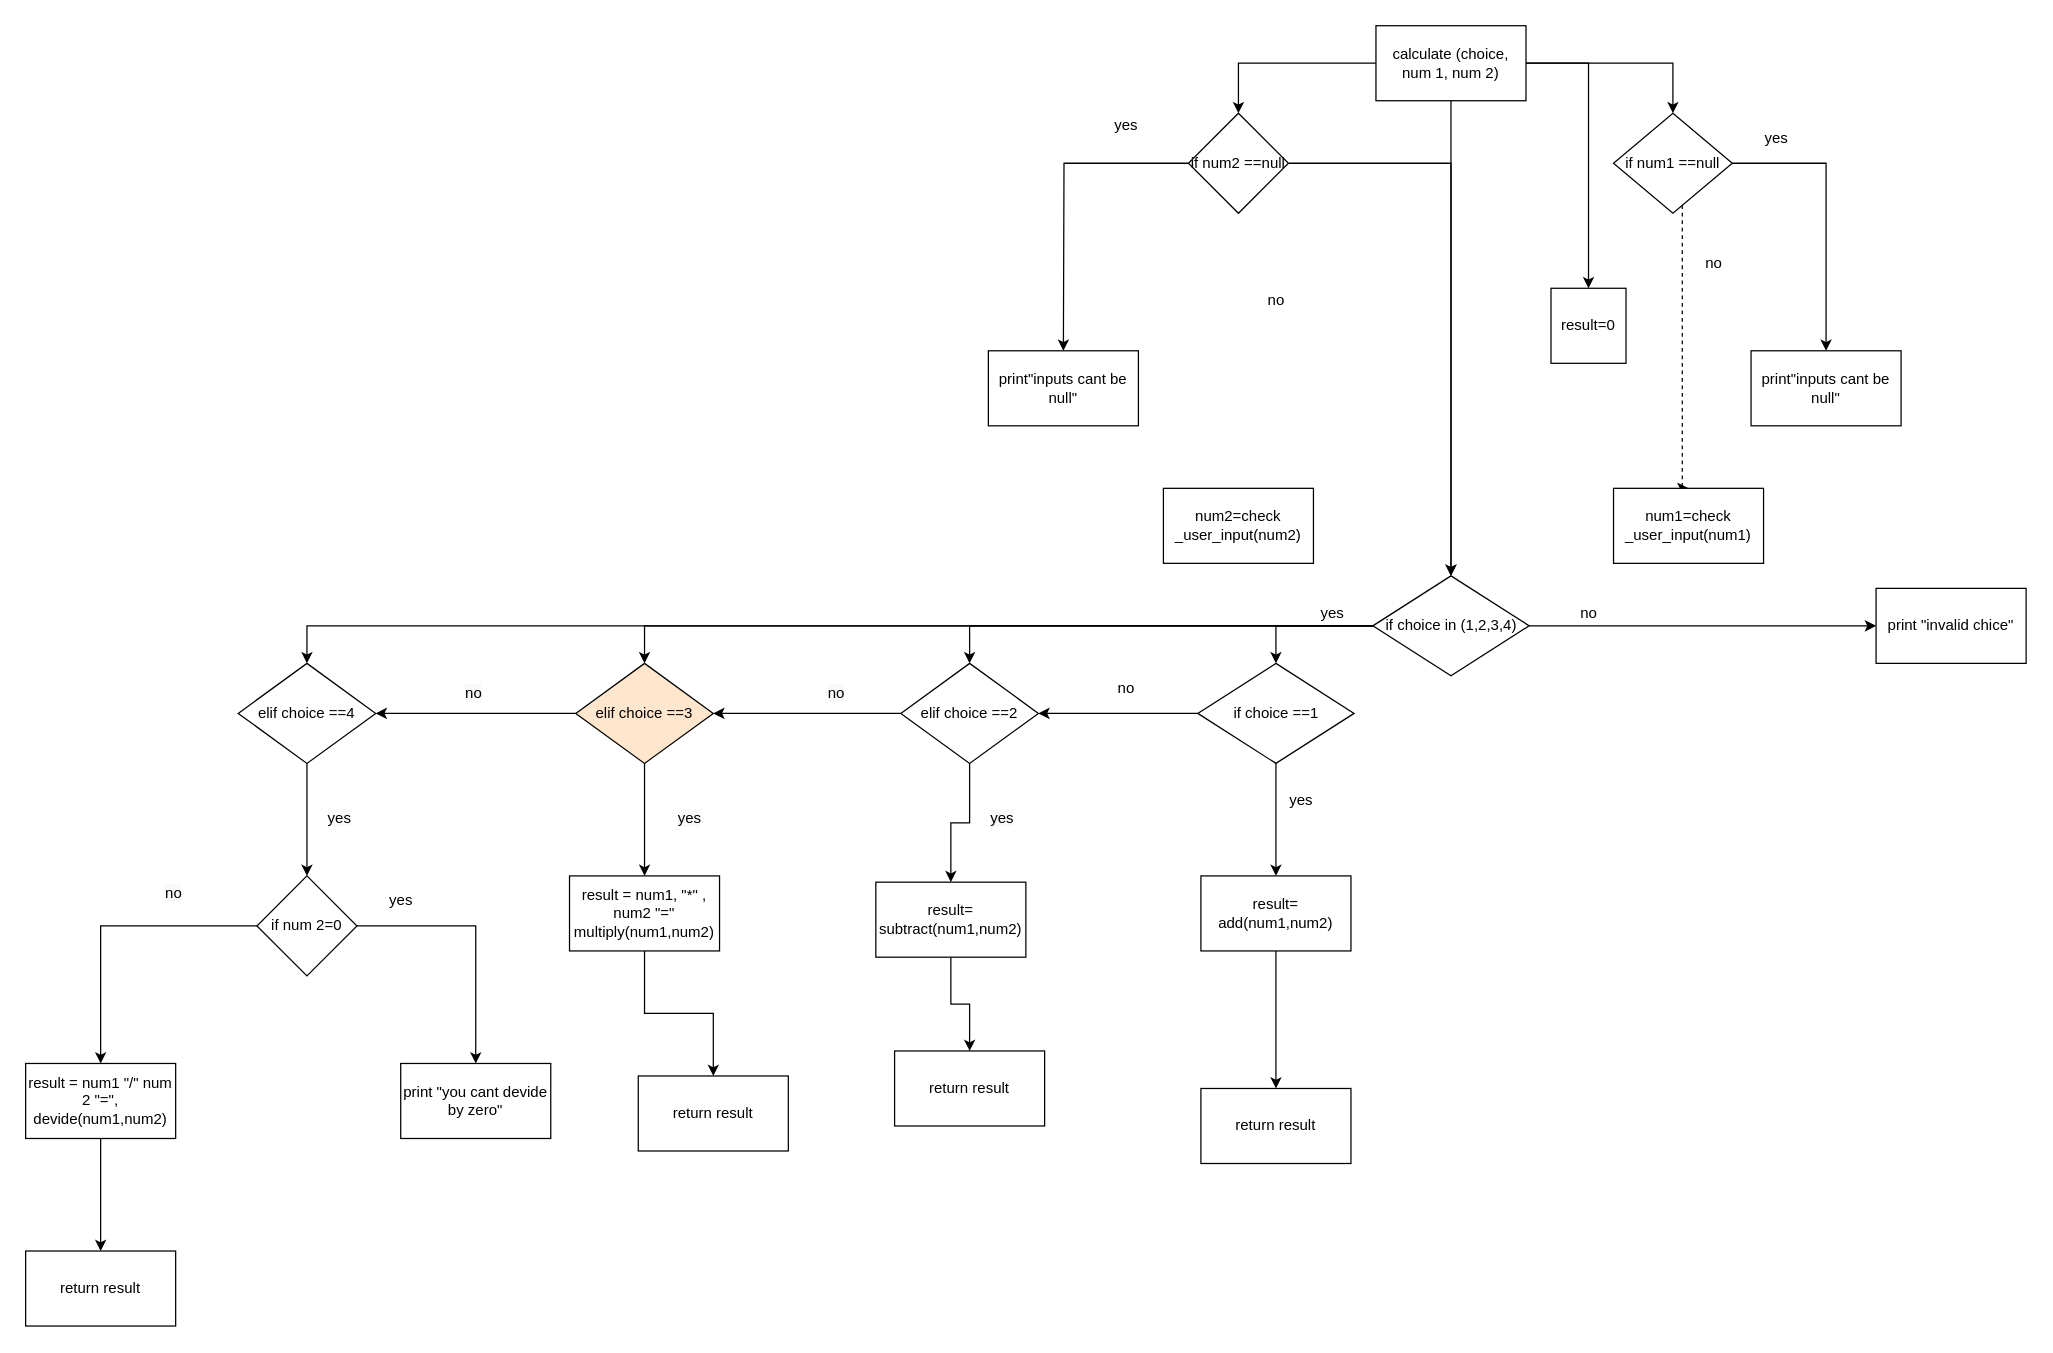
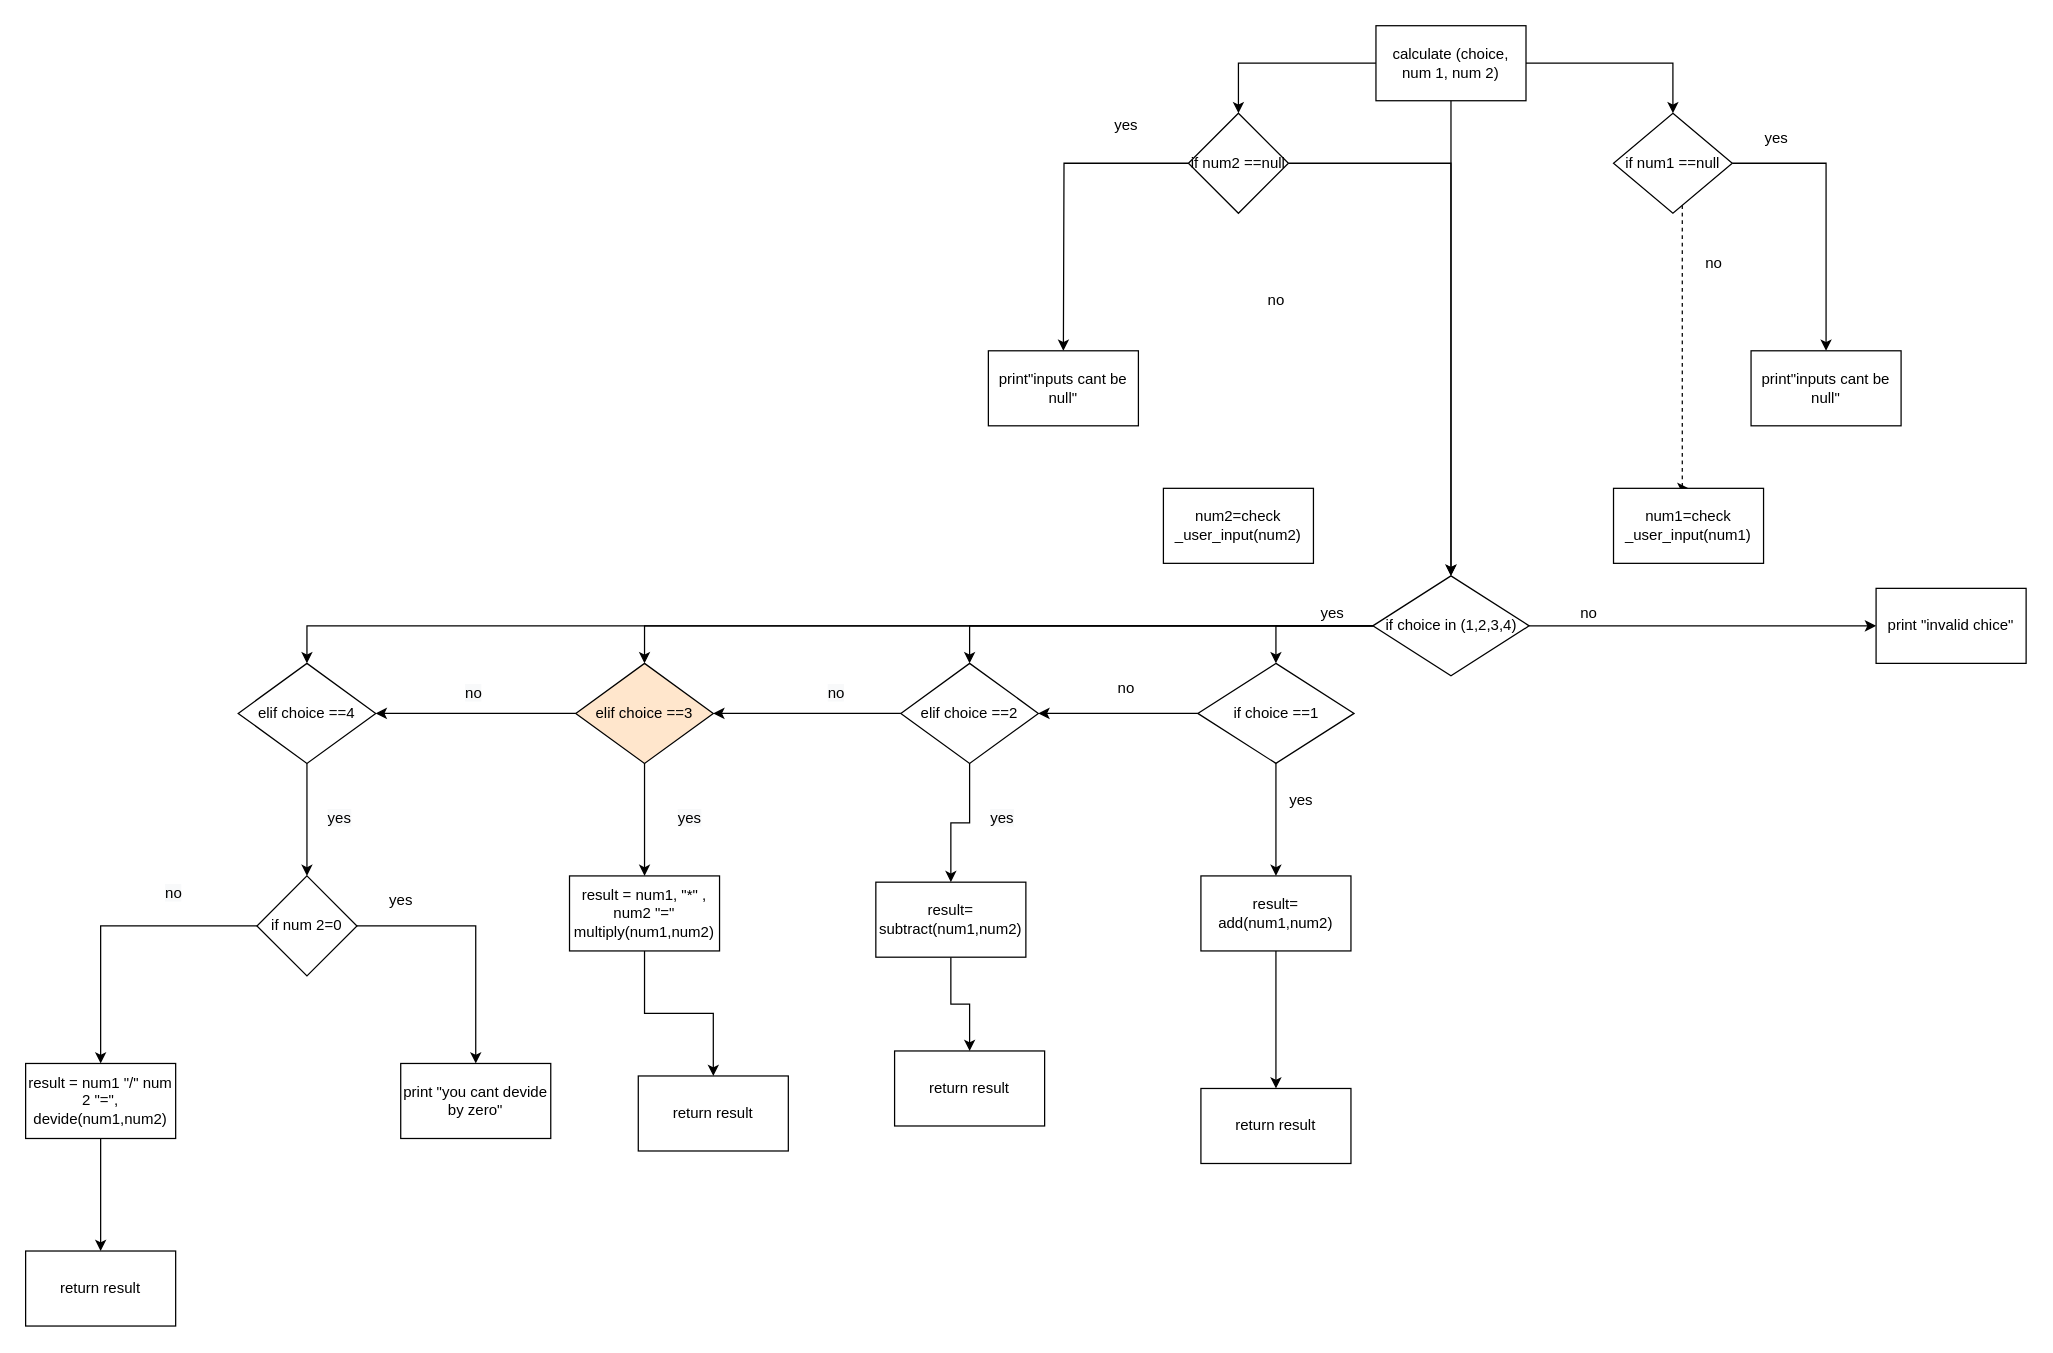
(1588, 173) -> none
(1588, 326) -> none
